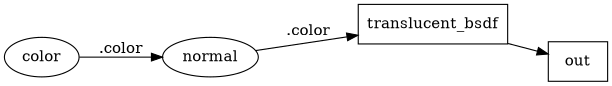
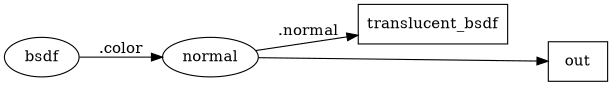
(308, 31) -> (308, 31)
(523, 47) -> (398, 59)
(42, 57) -> (42, 57)
